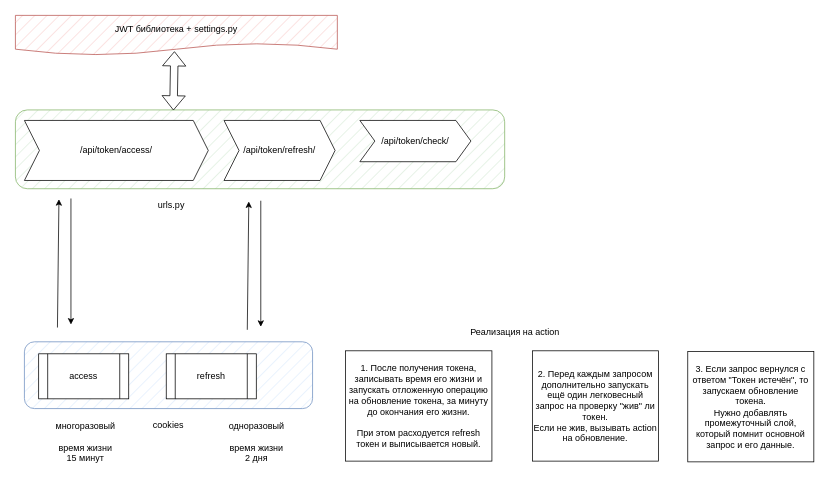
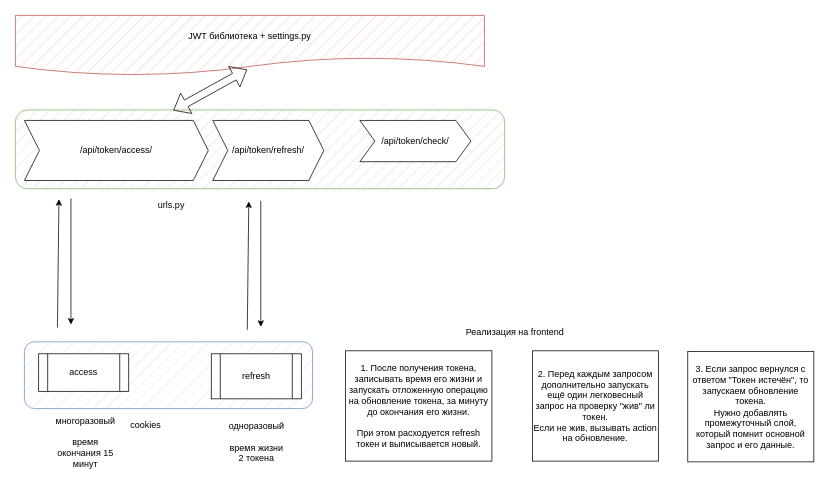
(176, 35) -> (250, 45)
(279, 150) -> (268, 150)
(515, 333) -> (515, 333)
(84, 376) -> (84, 372)
(211, 376) -> (256, 376)
(168, 426) -> (146, 426)
(86, 442) -> (86, 442)
(257, 442) -> (257, 442)
